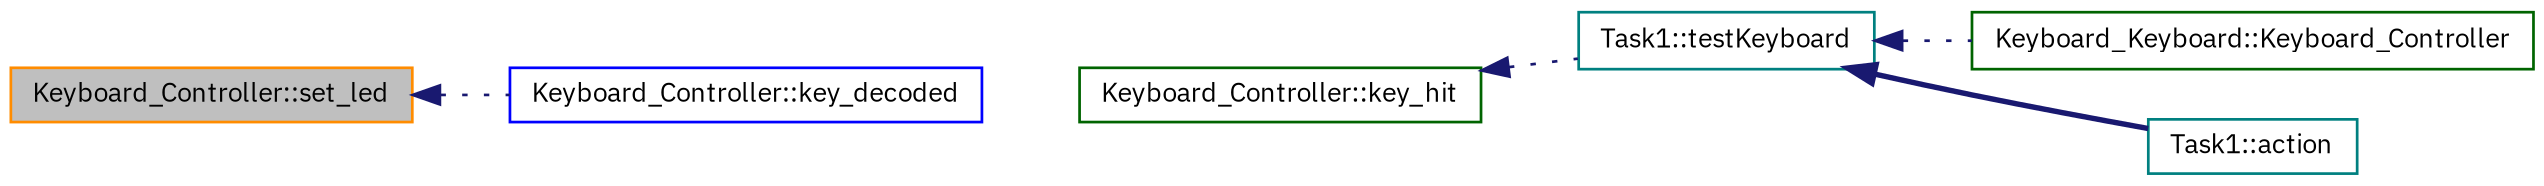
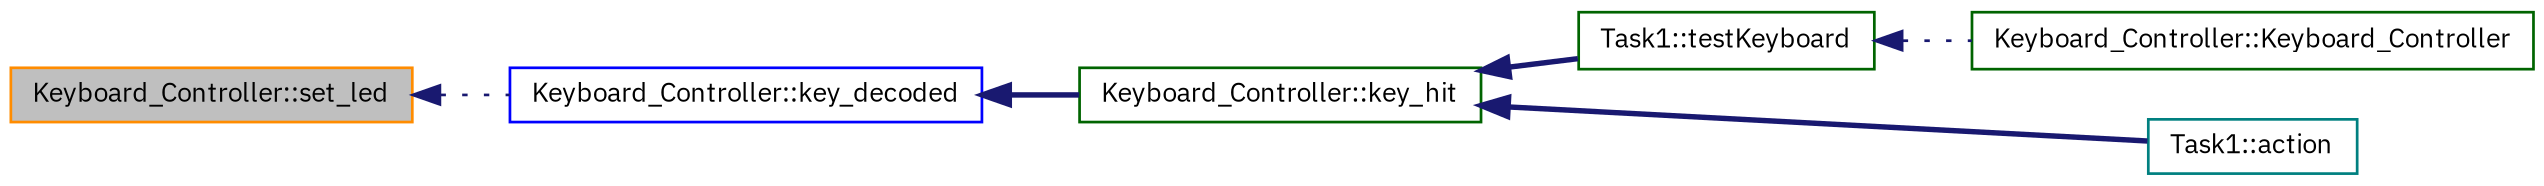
(1727, 41) -> (1727, 41)
(2253, 41) -> (2253, 41)
(1543, 63) -> (1543, 63)
none -> (1044, 95)
(2011, 103) -> (1828, 124)
